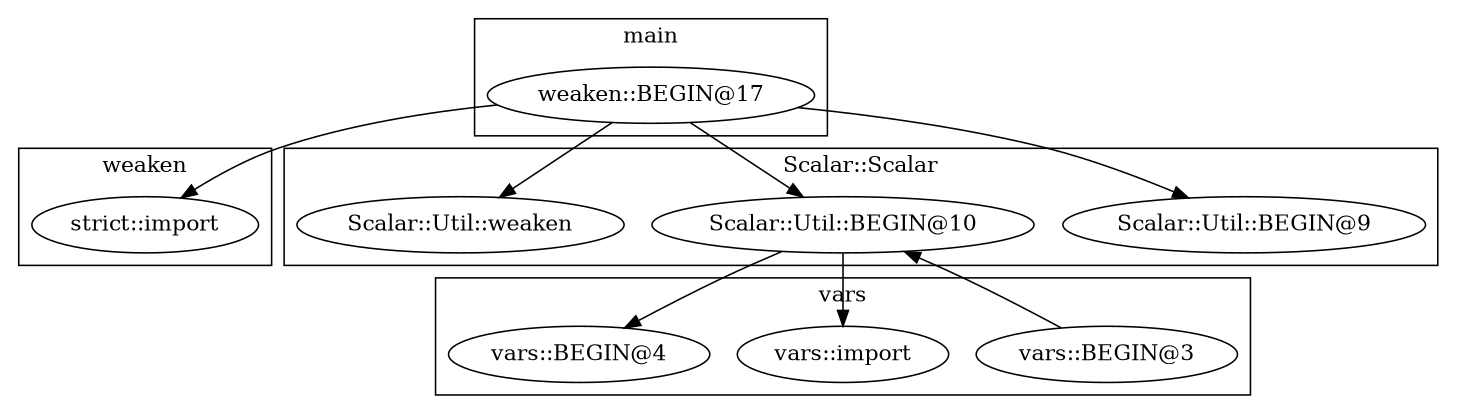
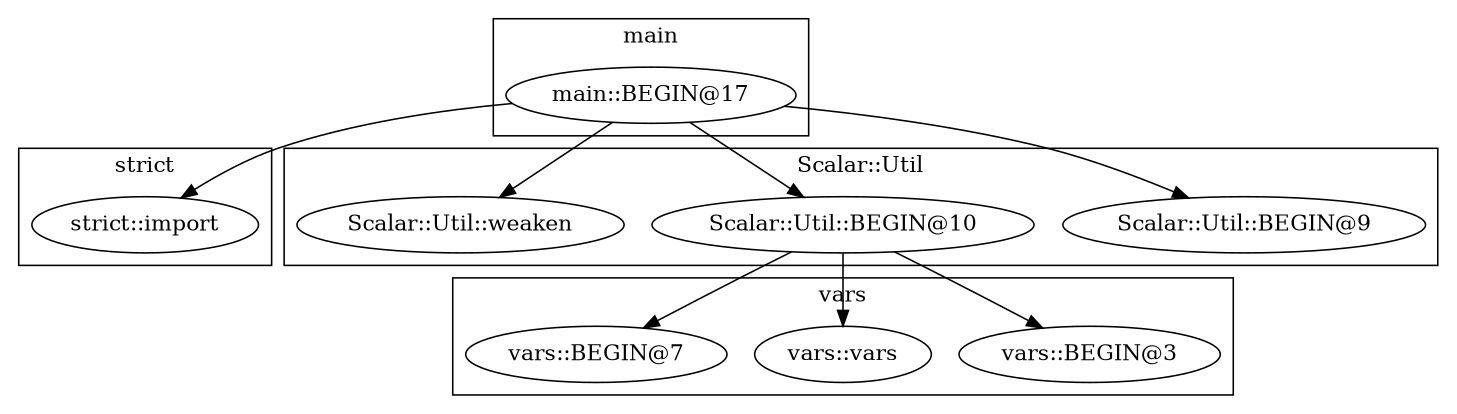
(651, 95) -> (651, 95)
(145, 166) -> (145, 166)
(861, 166) -> (861, 166)
(991, 291) -> (965, 288)
(579, 354) -> (596, 354)
(843, 354) -> (843, 354)
